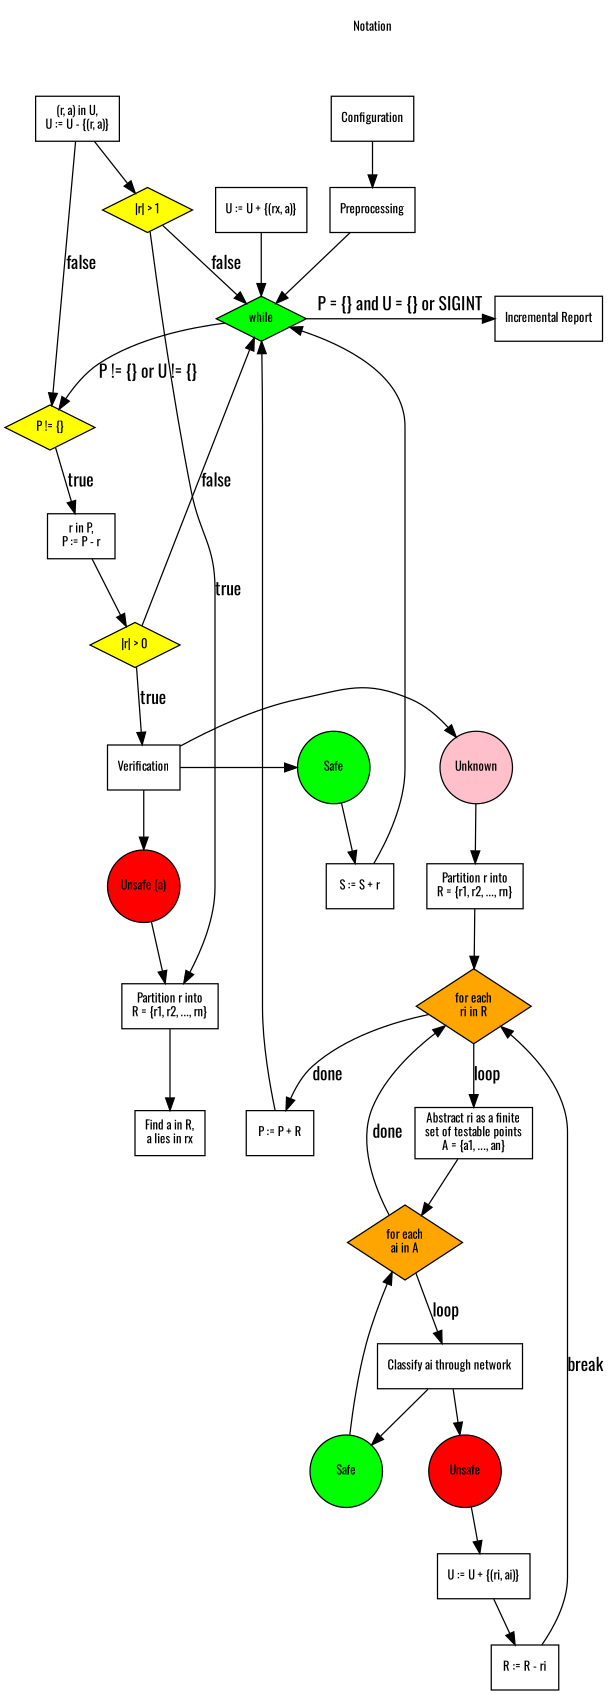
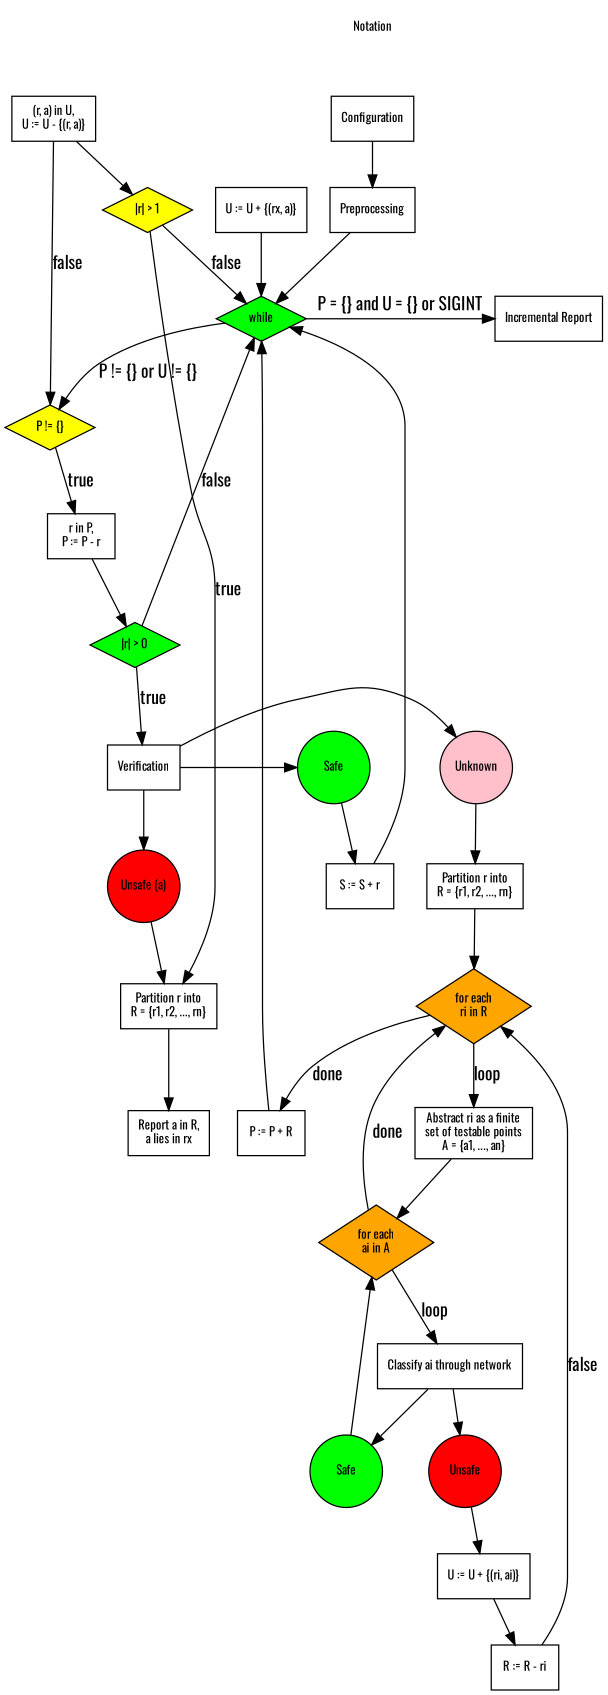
(135, 645) -> (135, 645)
(170, 1133) -> (169, 1133)
(586, 1366) -> (583, 1366)
